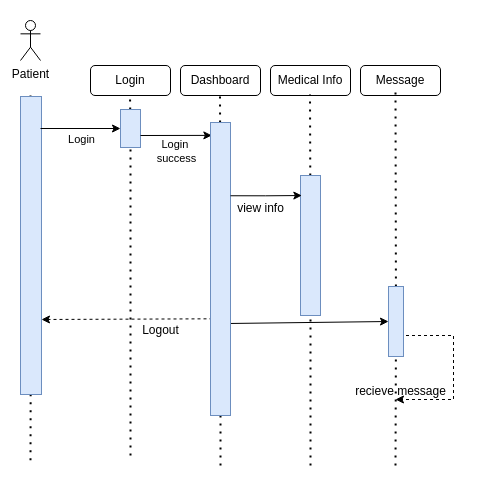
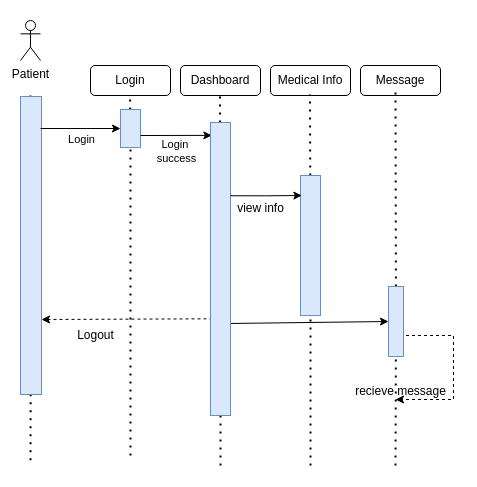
(161, 331) -> (96, 336)
